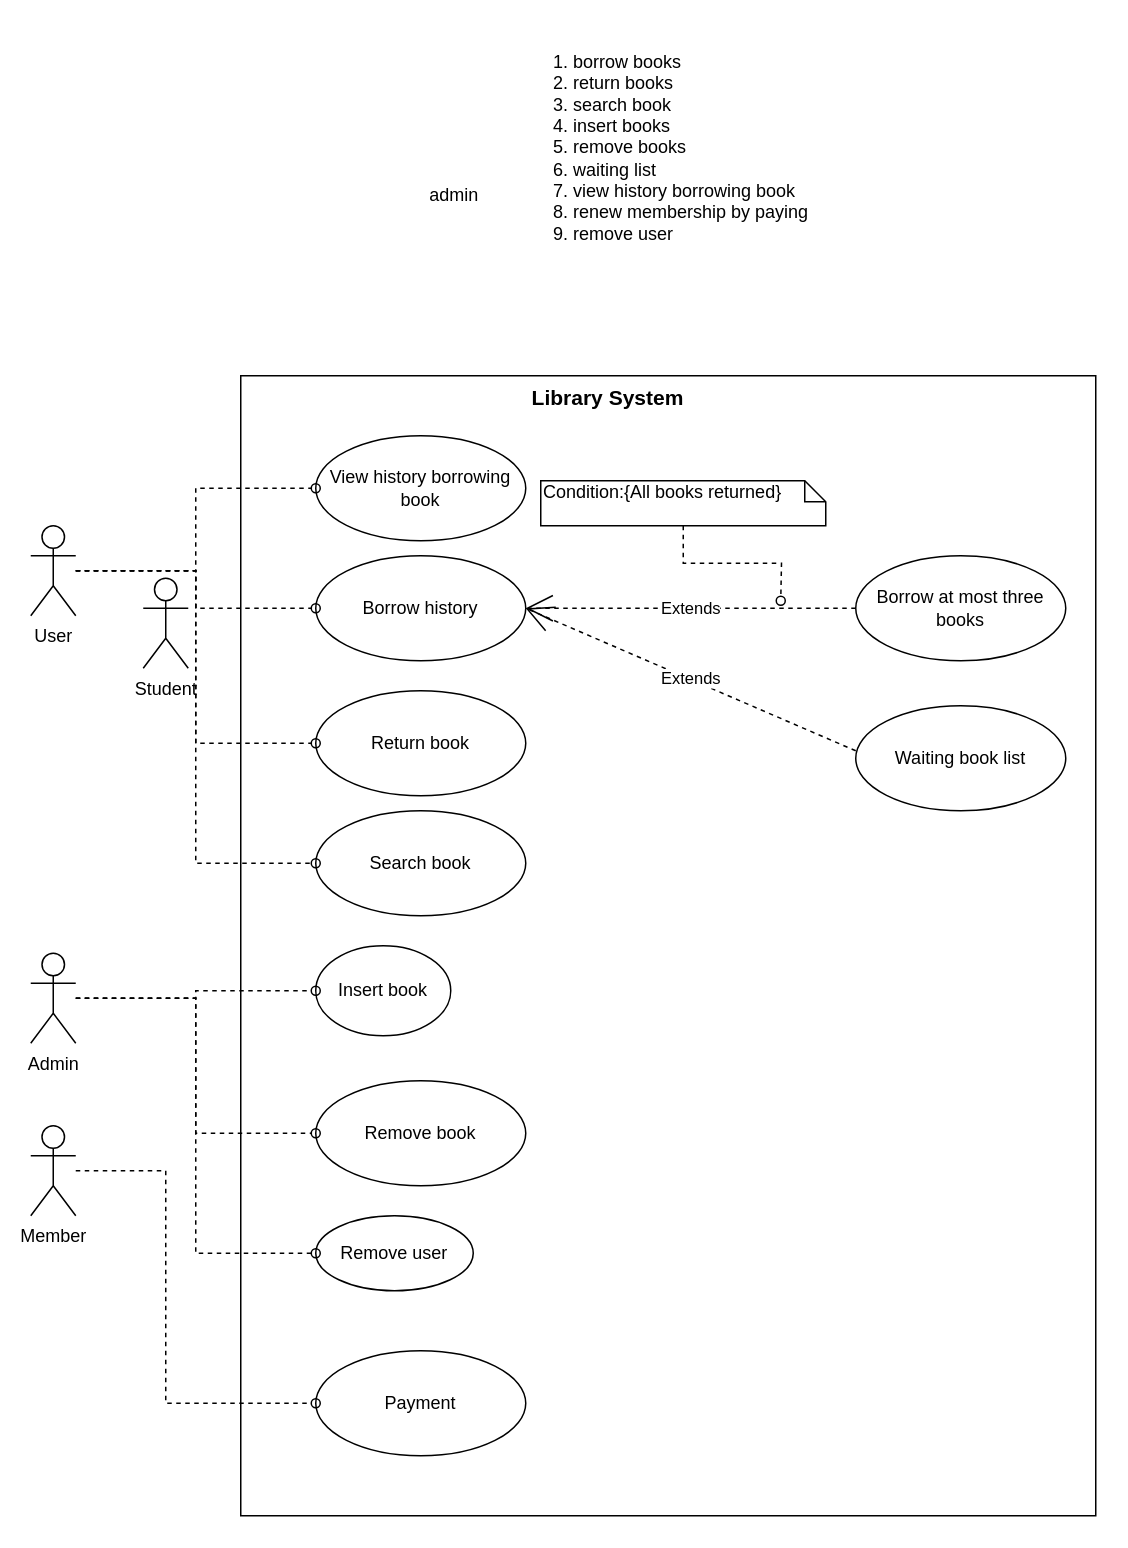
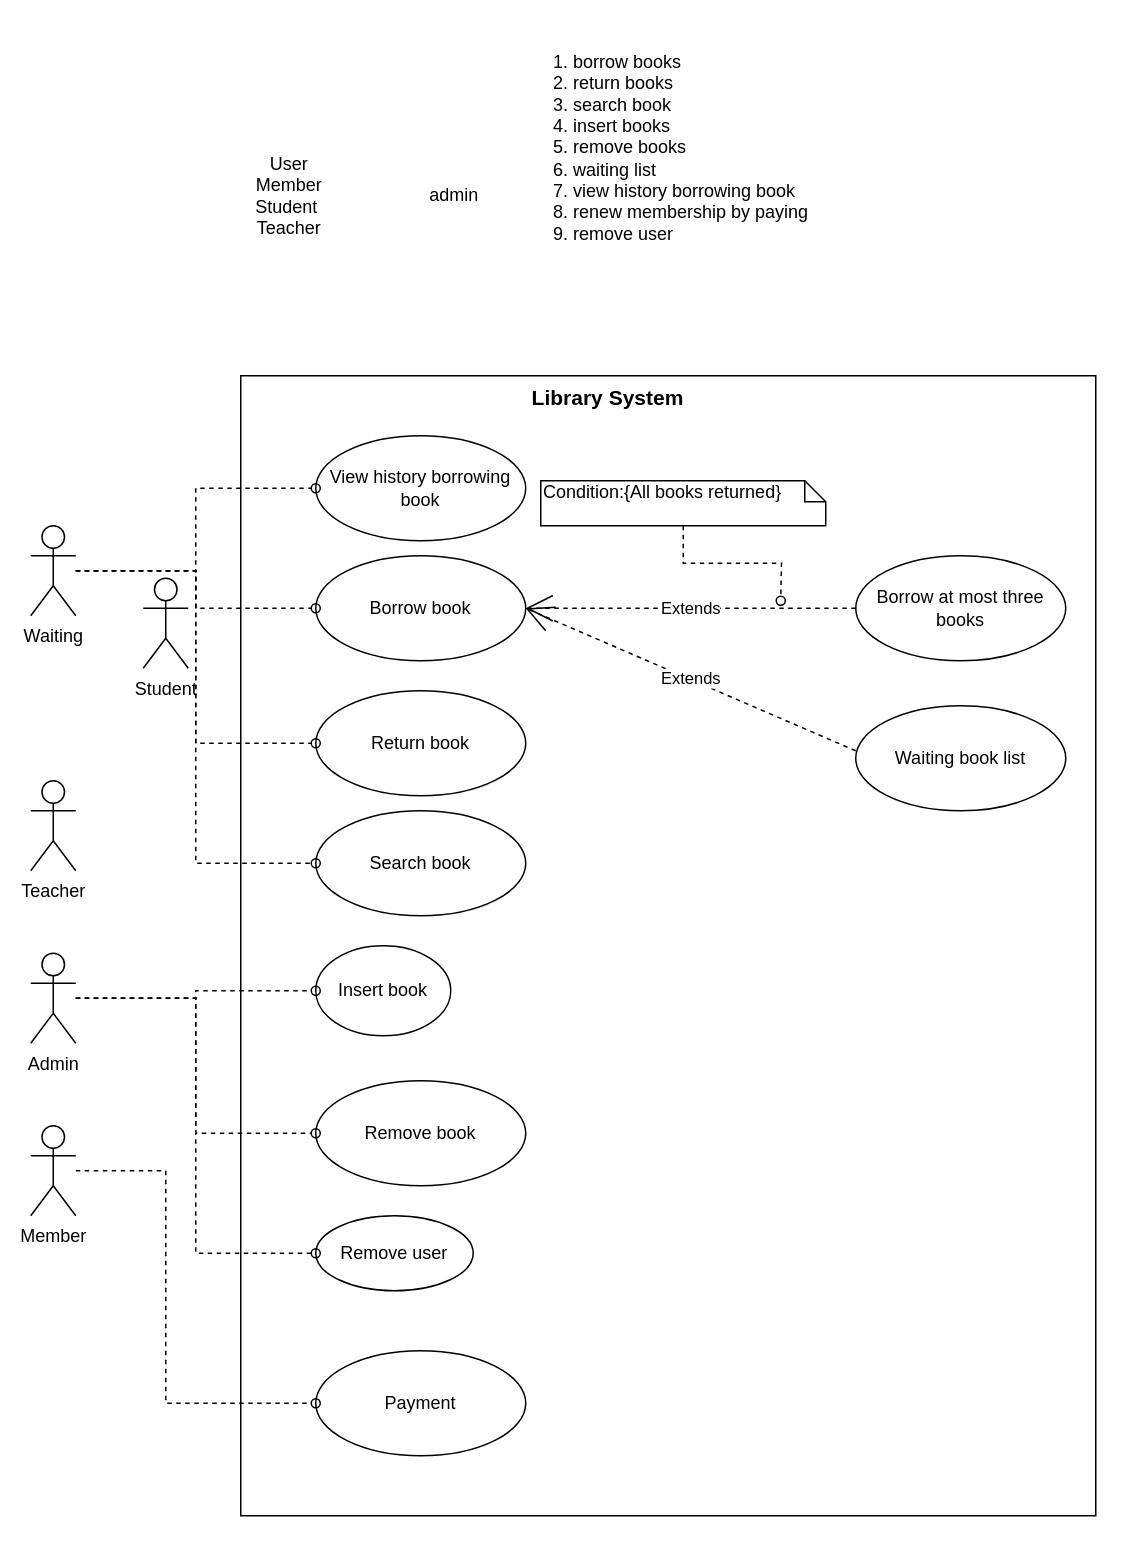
none -> (290, 196)
(421, 608) -> (421, 608)
(54, 637) -> (54, 637)
none -> (53, 826)
